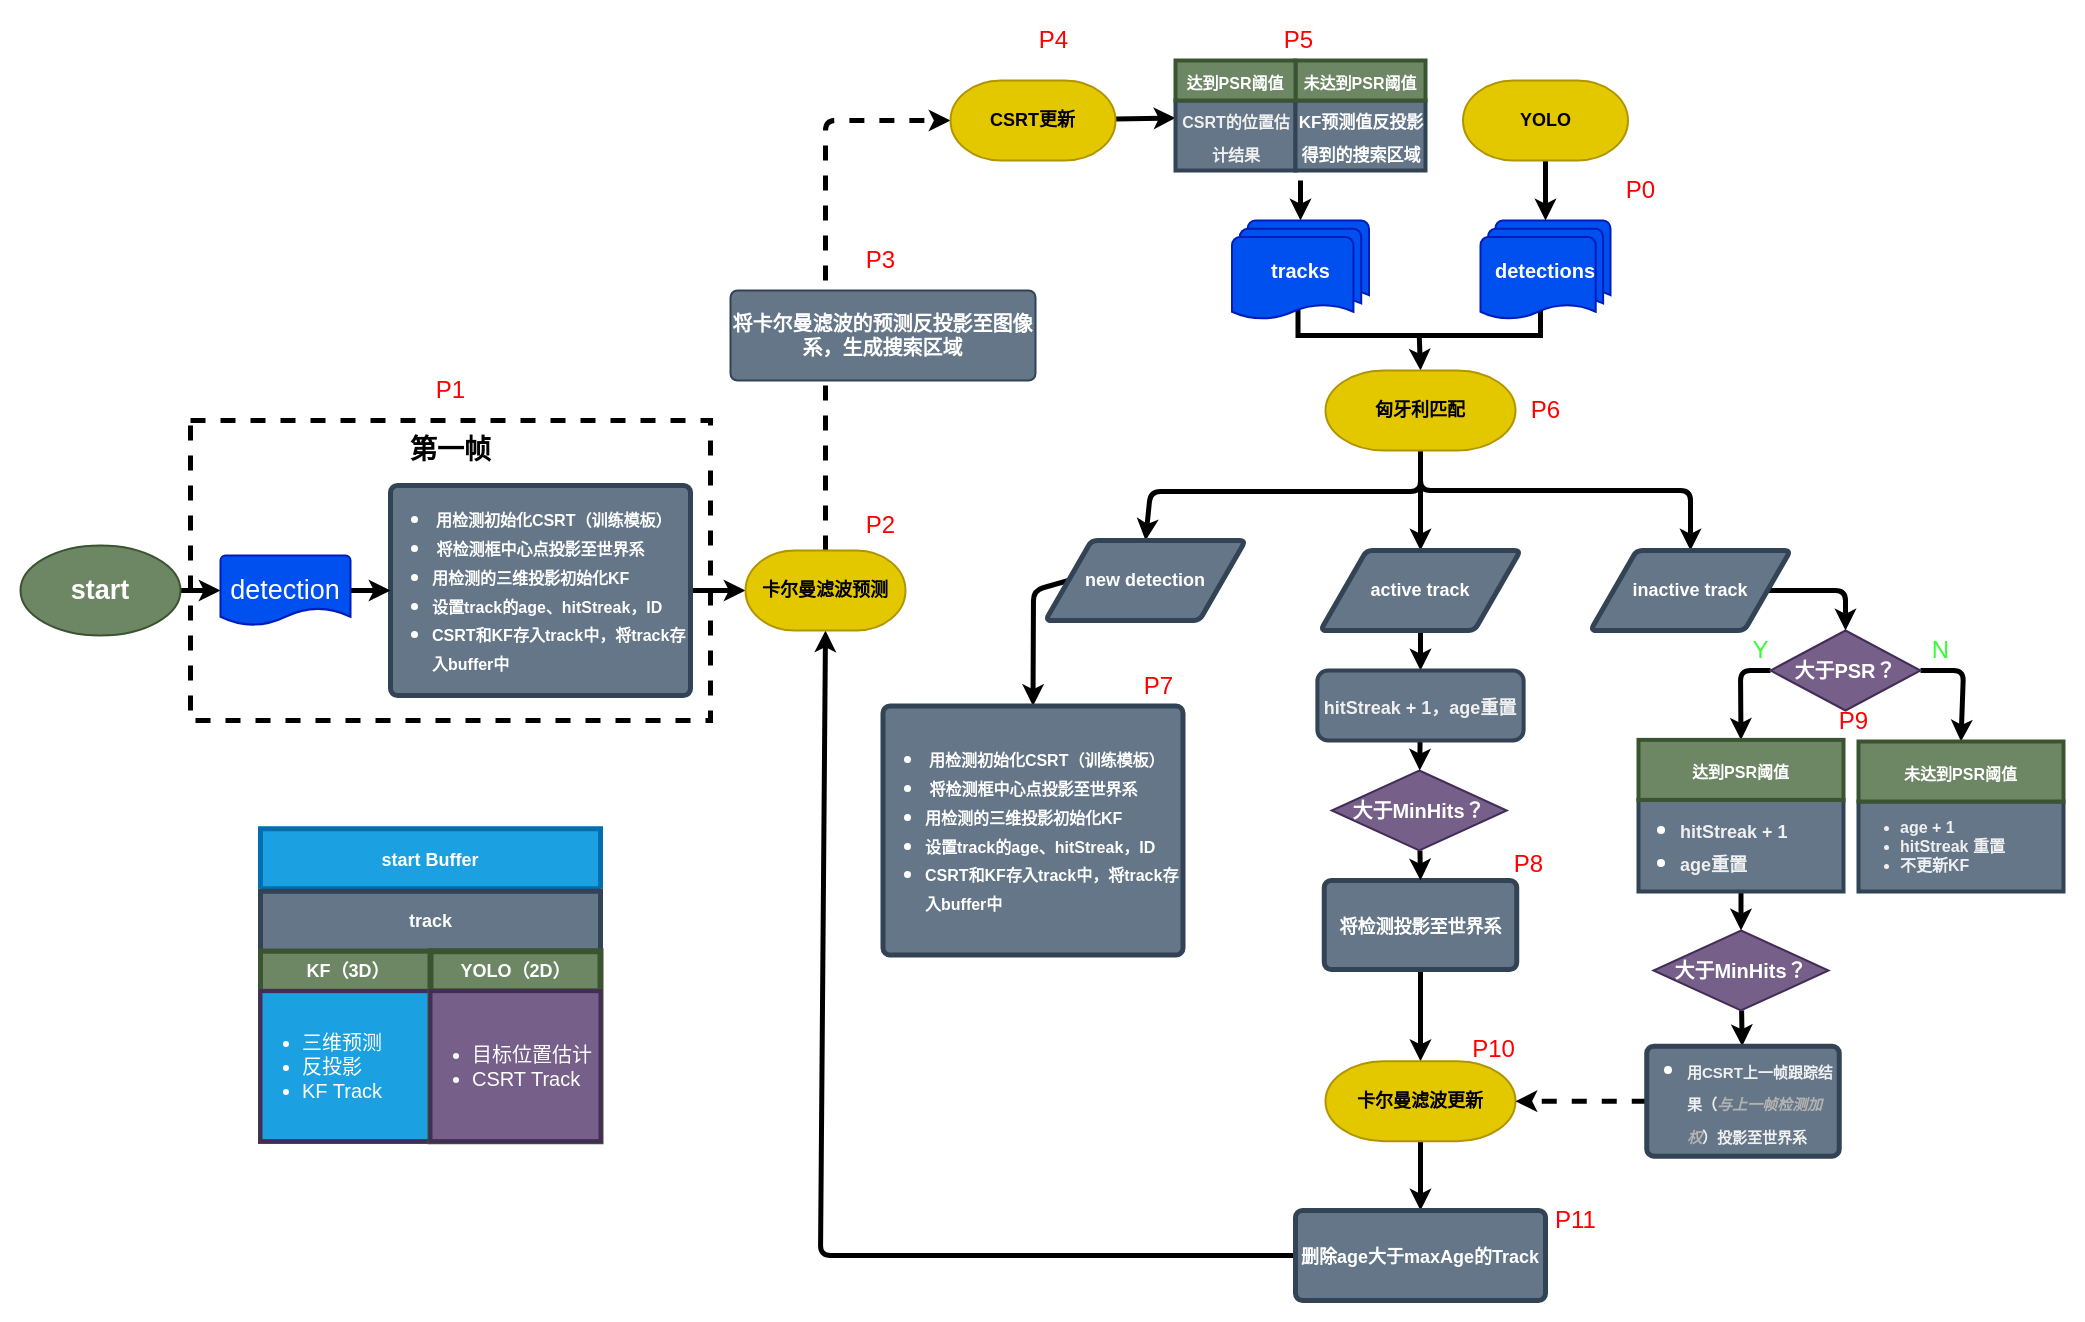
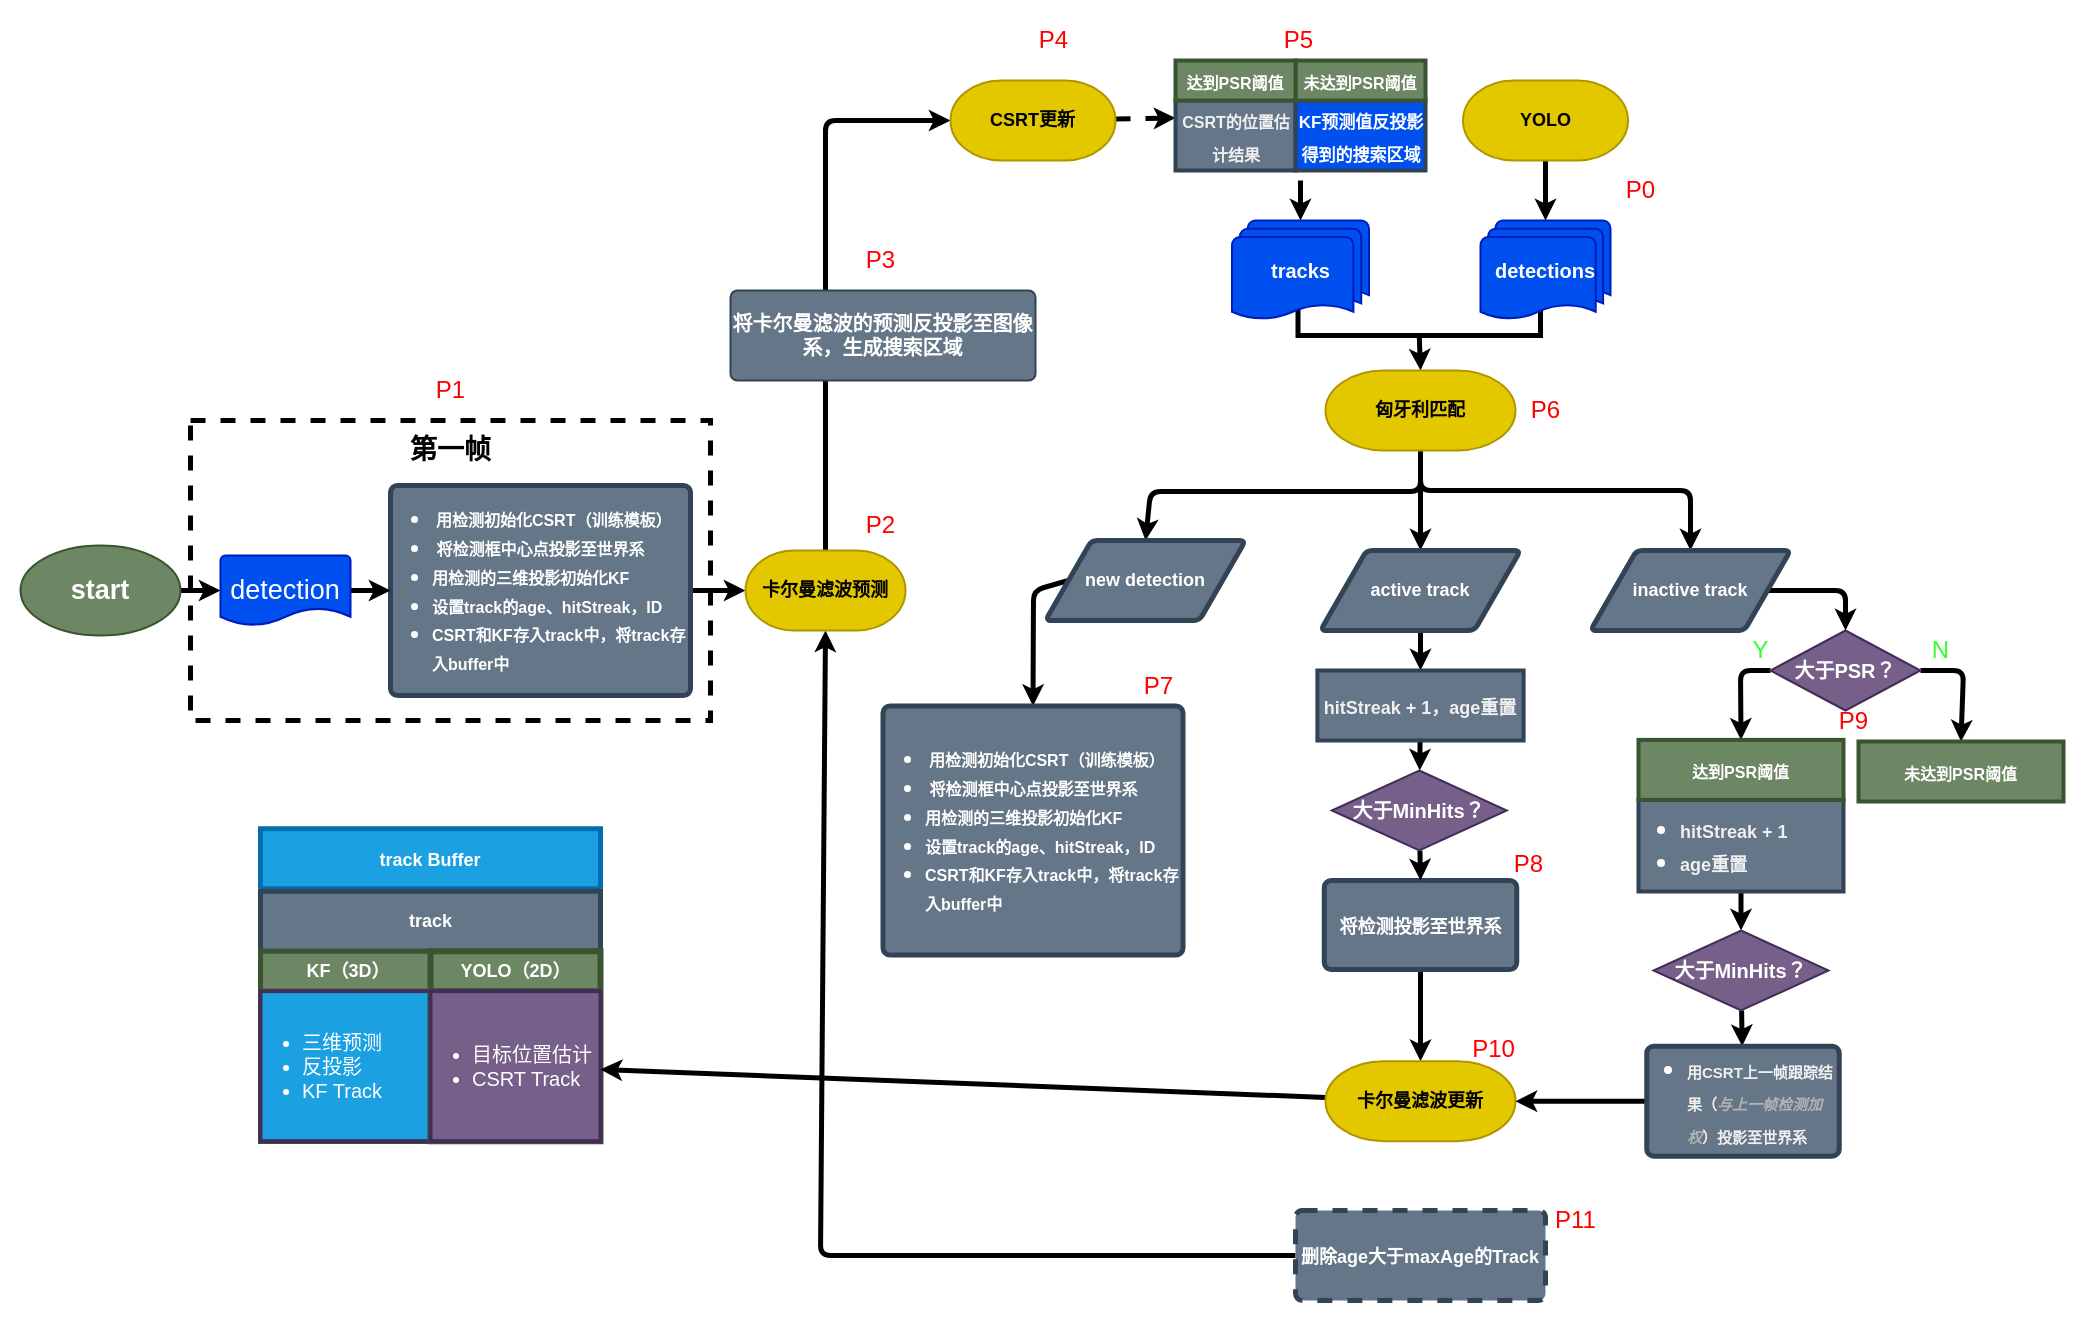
(1137, 119) -> (1137, 119)
(826, 129) -> (826, 129)
(1361, 136) -> (1361, 136)
(1421, 706) -> (1421, 706)
(1961, 847) -> none
(430, 860) -> (430, 860)
(1624, 1101) -> (1624, 1101)
(1421, 1168) -> (970, 1084)
(1421, 1256) -> (1421, 1256)
